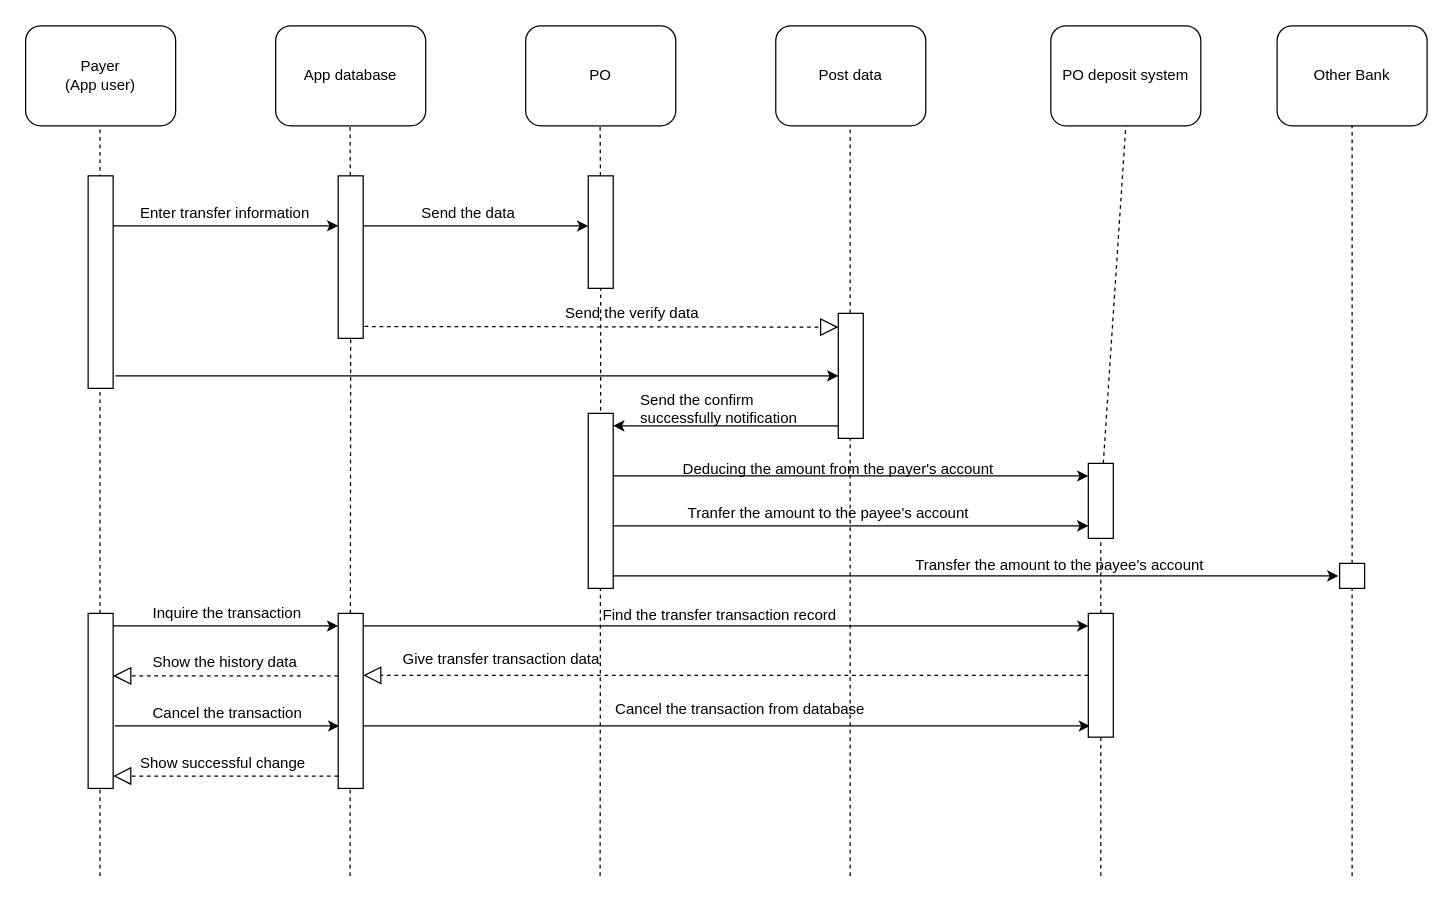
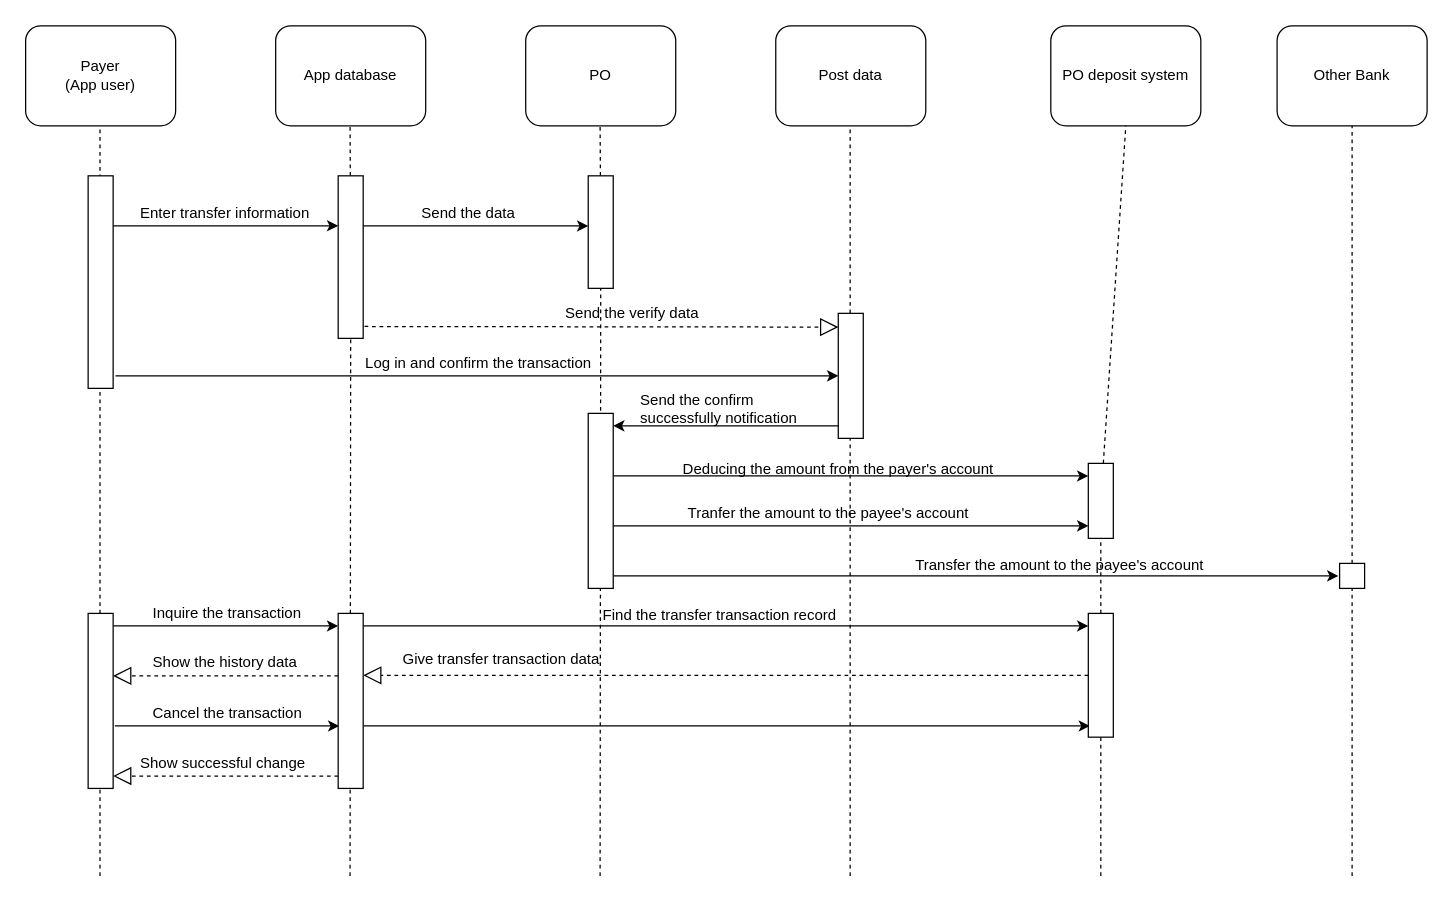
none -> (488, 363)
(744, 709) -> none
